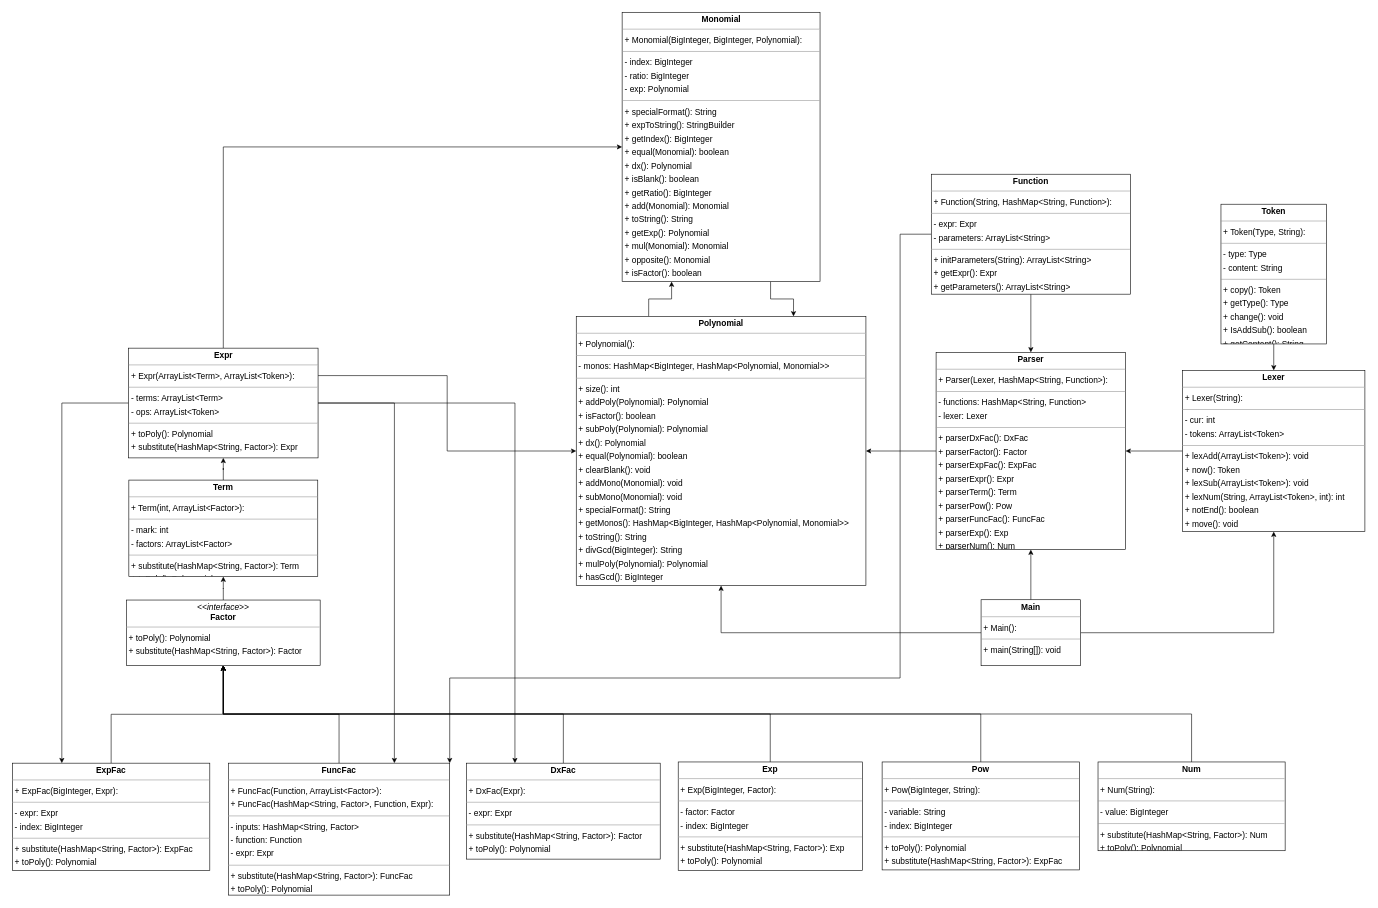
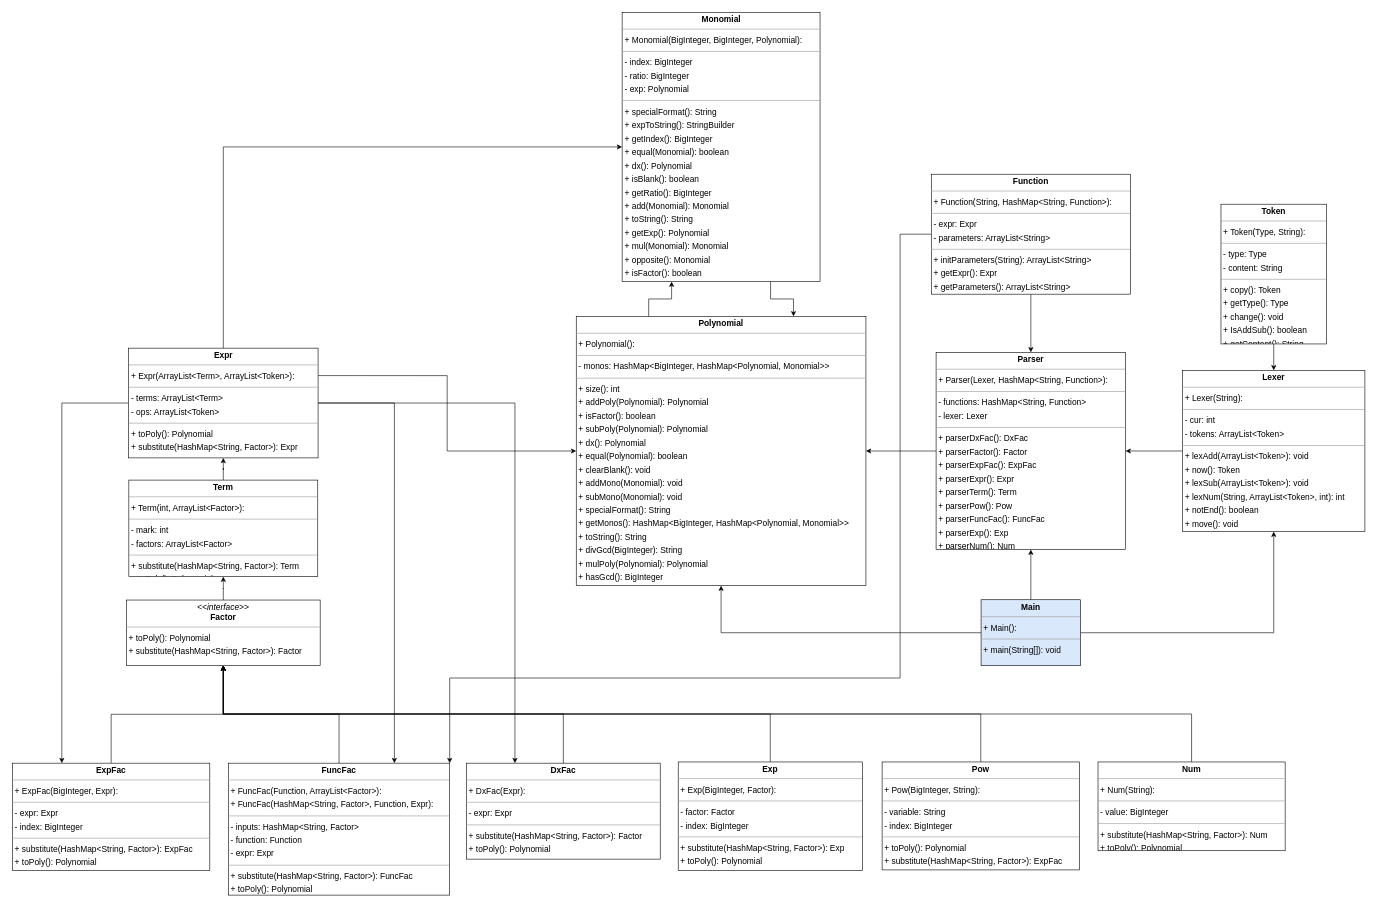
(1031, 633) -> (1031, 633)
